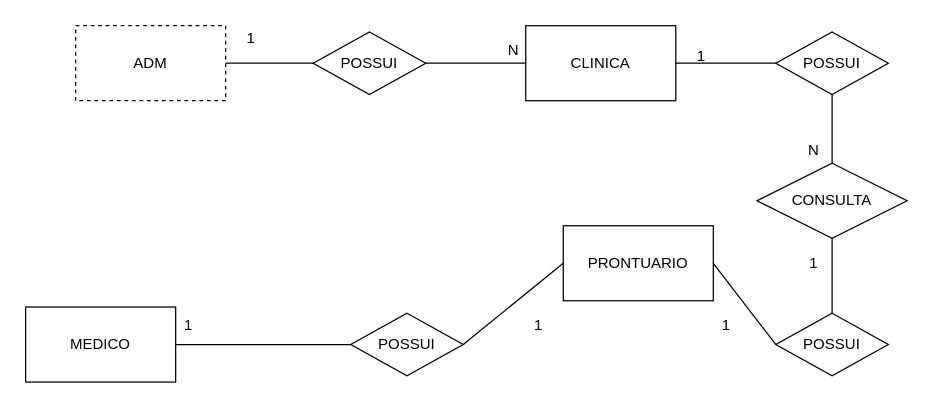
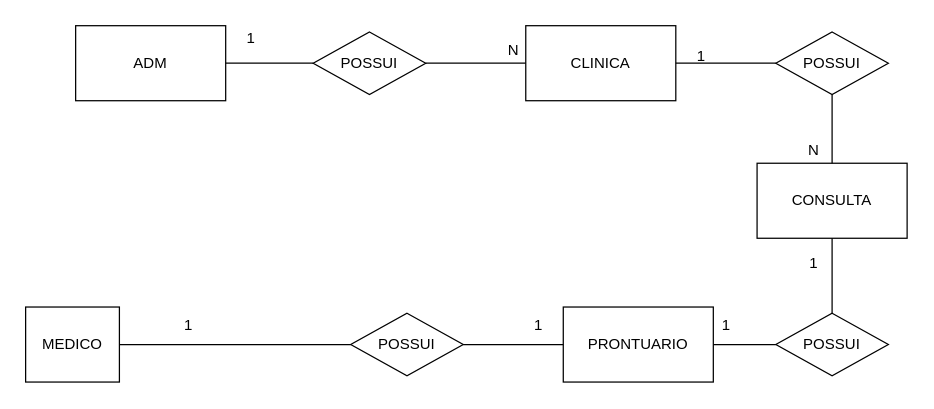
(151, 63) -> (151, 63)
(832, 201) -> (832, 201)
(638, 263) -> (638, 344)
(101, 344) -> (73, 344)
